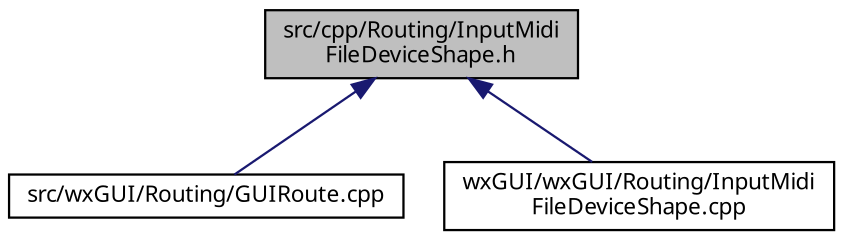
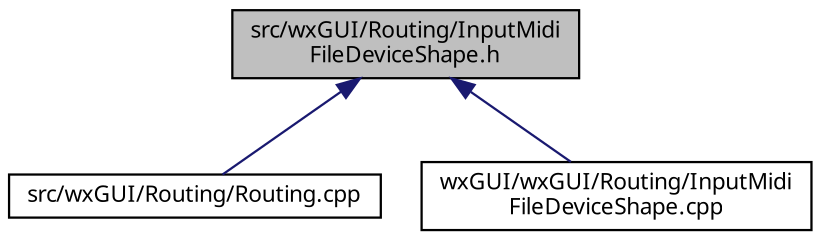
(422, 44) -> (406, 44)
(206, 196) -> (195, 196)
